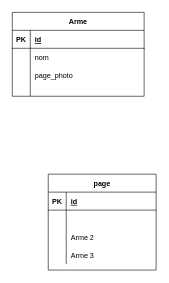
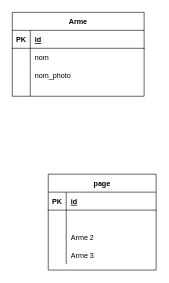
(55, 76) -> (53, 76)
